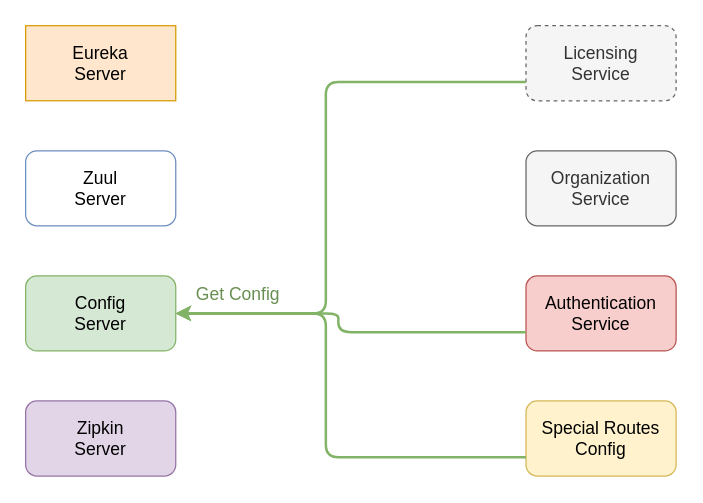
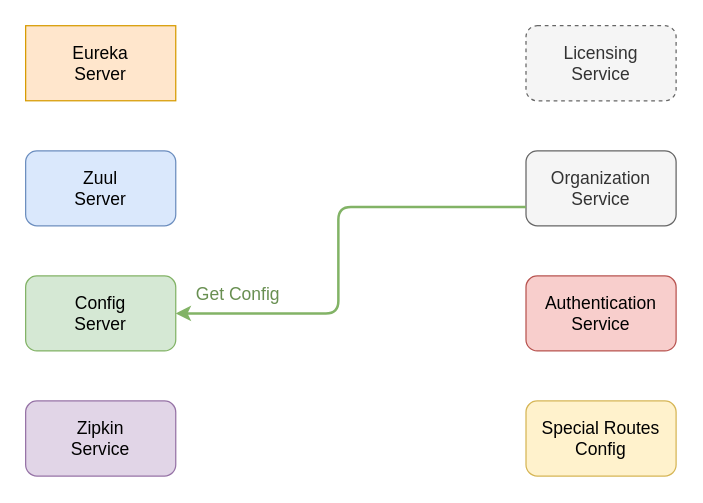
(326, 100) -> none
(101, 188) -> (101, 188)
none -> (387, 207)
(427, 332) -> none
(101, 438) -> (101, 438)
(362, 457) -> none
